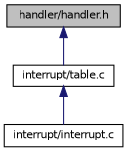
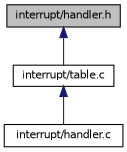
(64, 16) -> (64, 16)
(64, 136) -> (64, 136)
